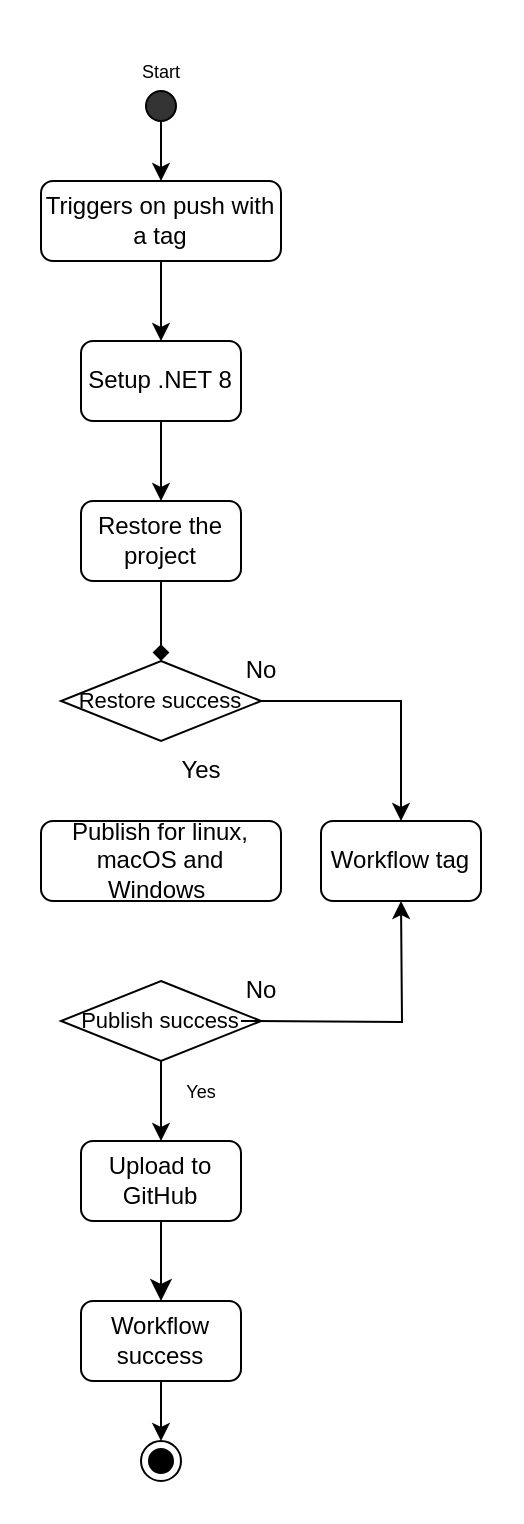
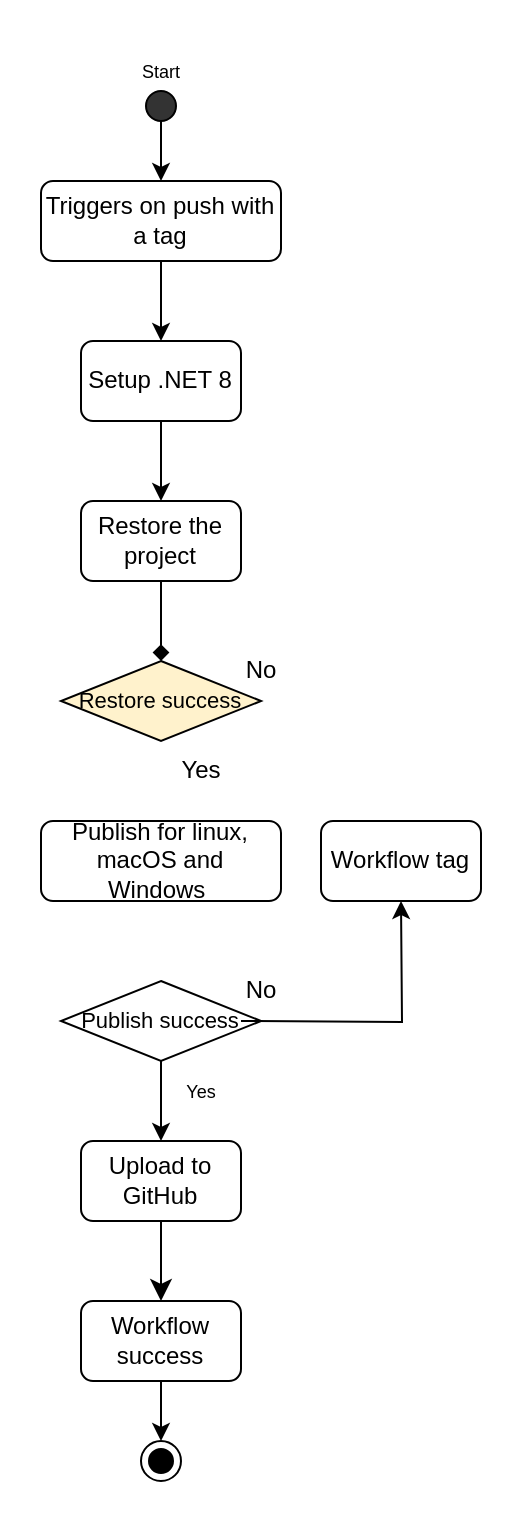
(161, 701) -> (161, 701)
(384, 701) -> none
